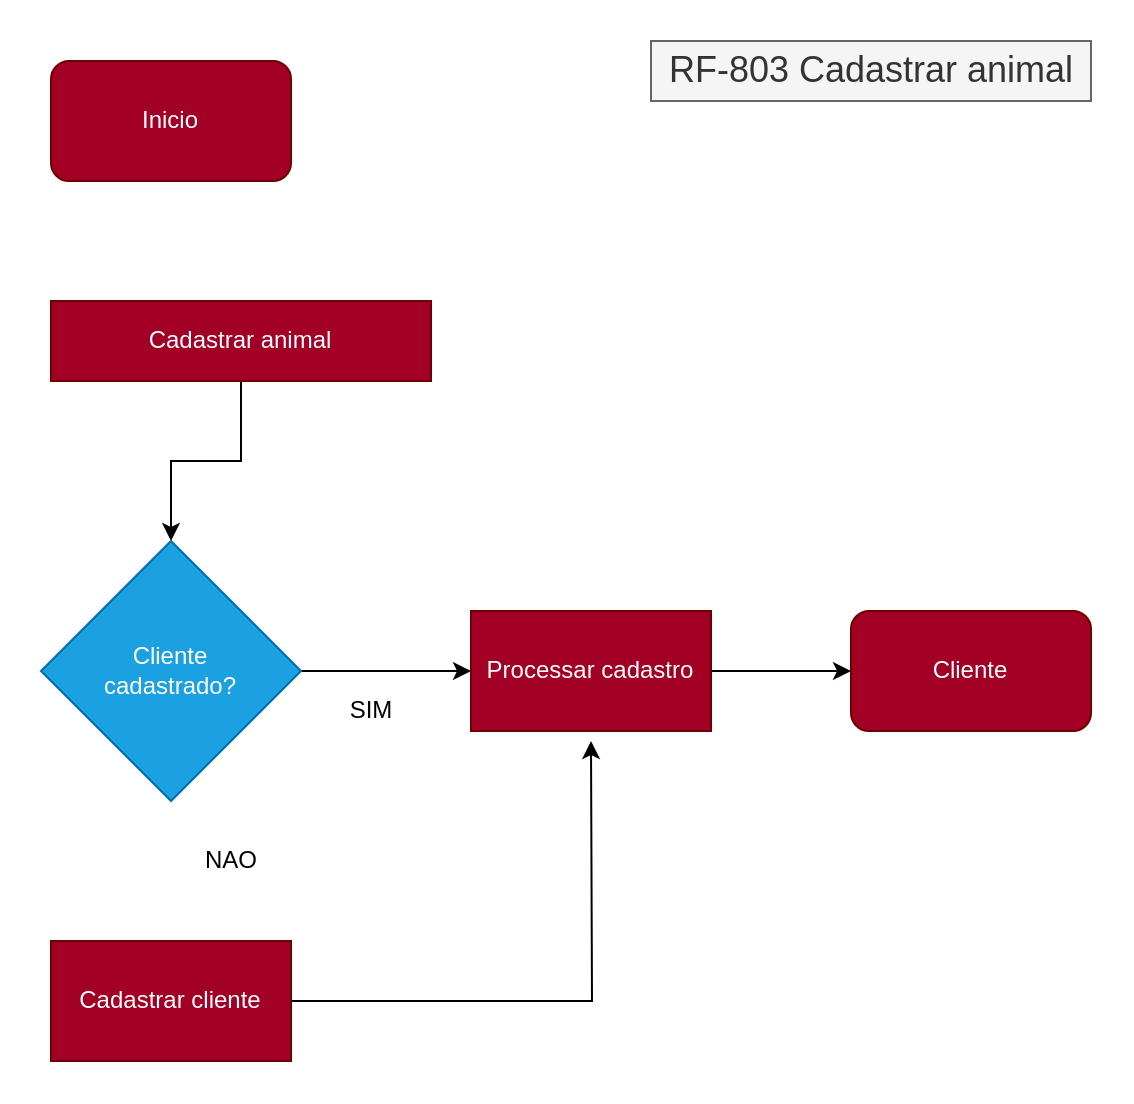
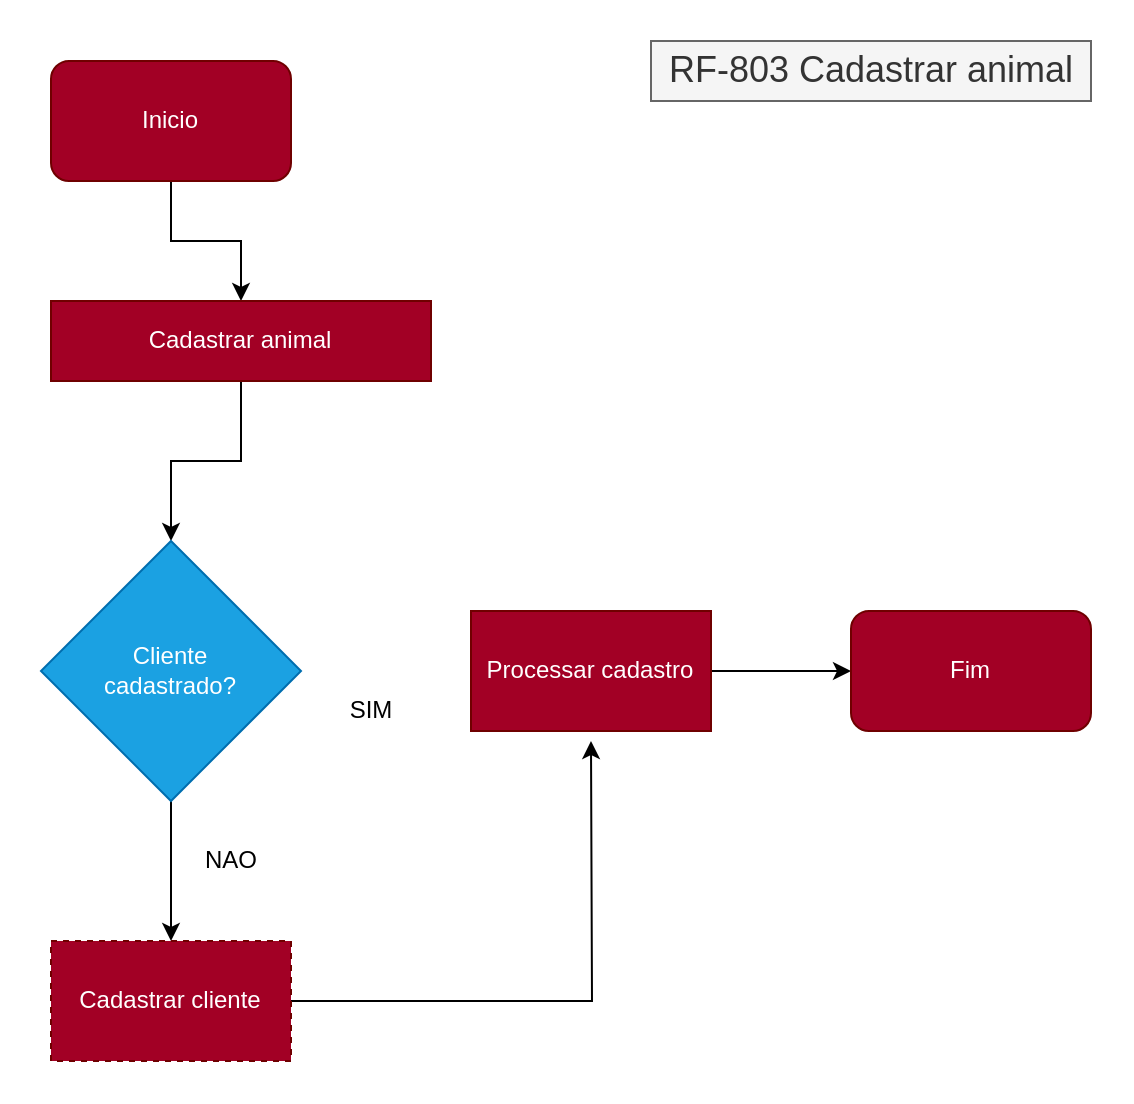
none -> (199, 241)
(379, 671) -> none
(971, 671) -> (971, 671)
none -> (171, 864)
(171, 1001) -> (171, 1001)
